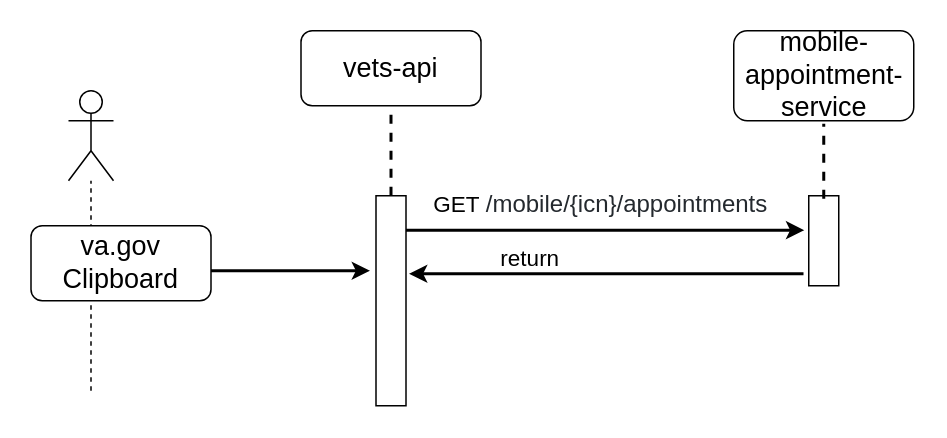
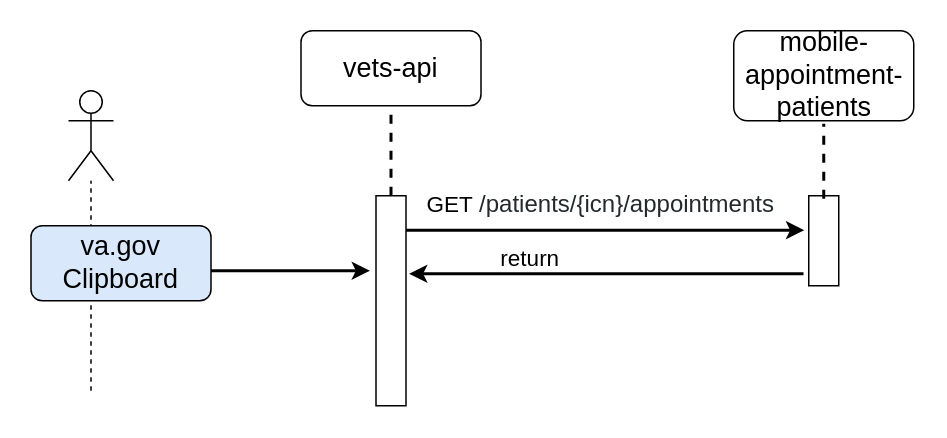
(824, 76) -> (824, 76)
(601, 203) -> (601, 203)
(121, 263) -> (121, 263)
